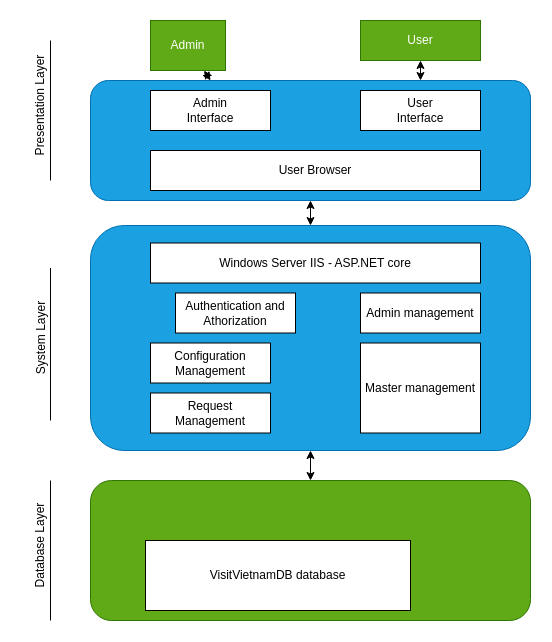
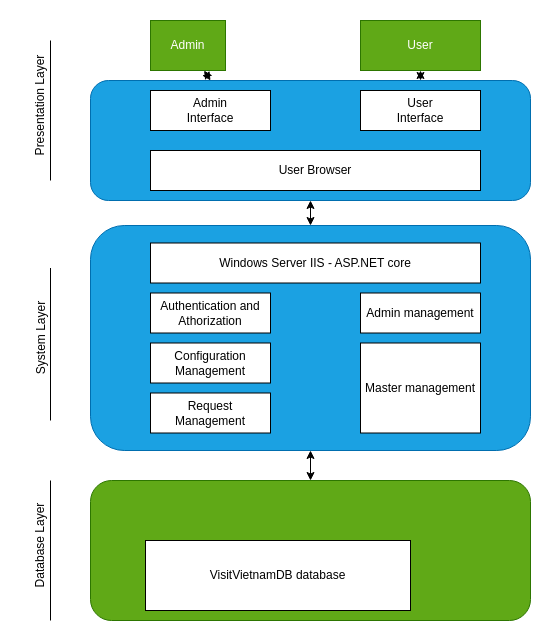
(421, 41) -> (421, 46)
(236, 313) -> (211, 313)
